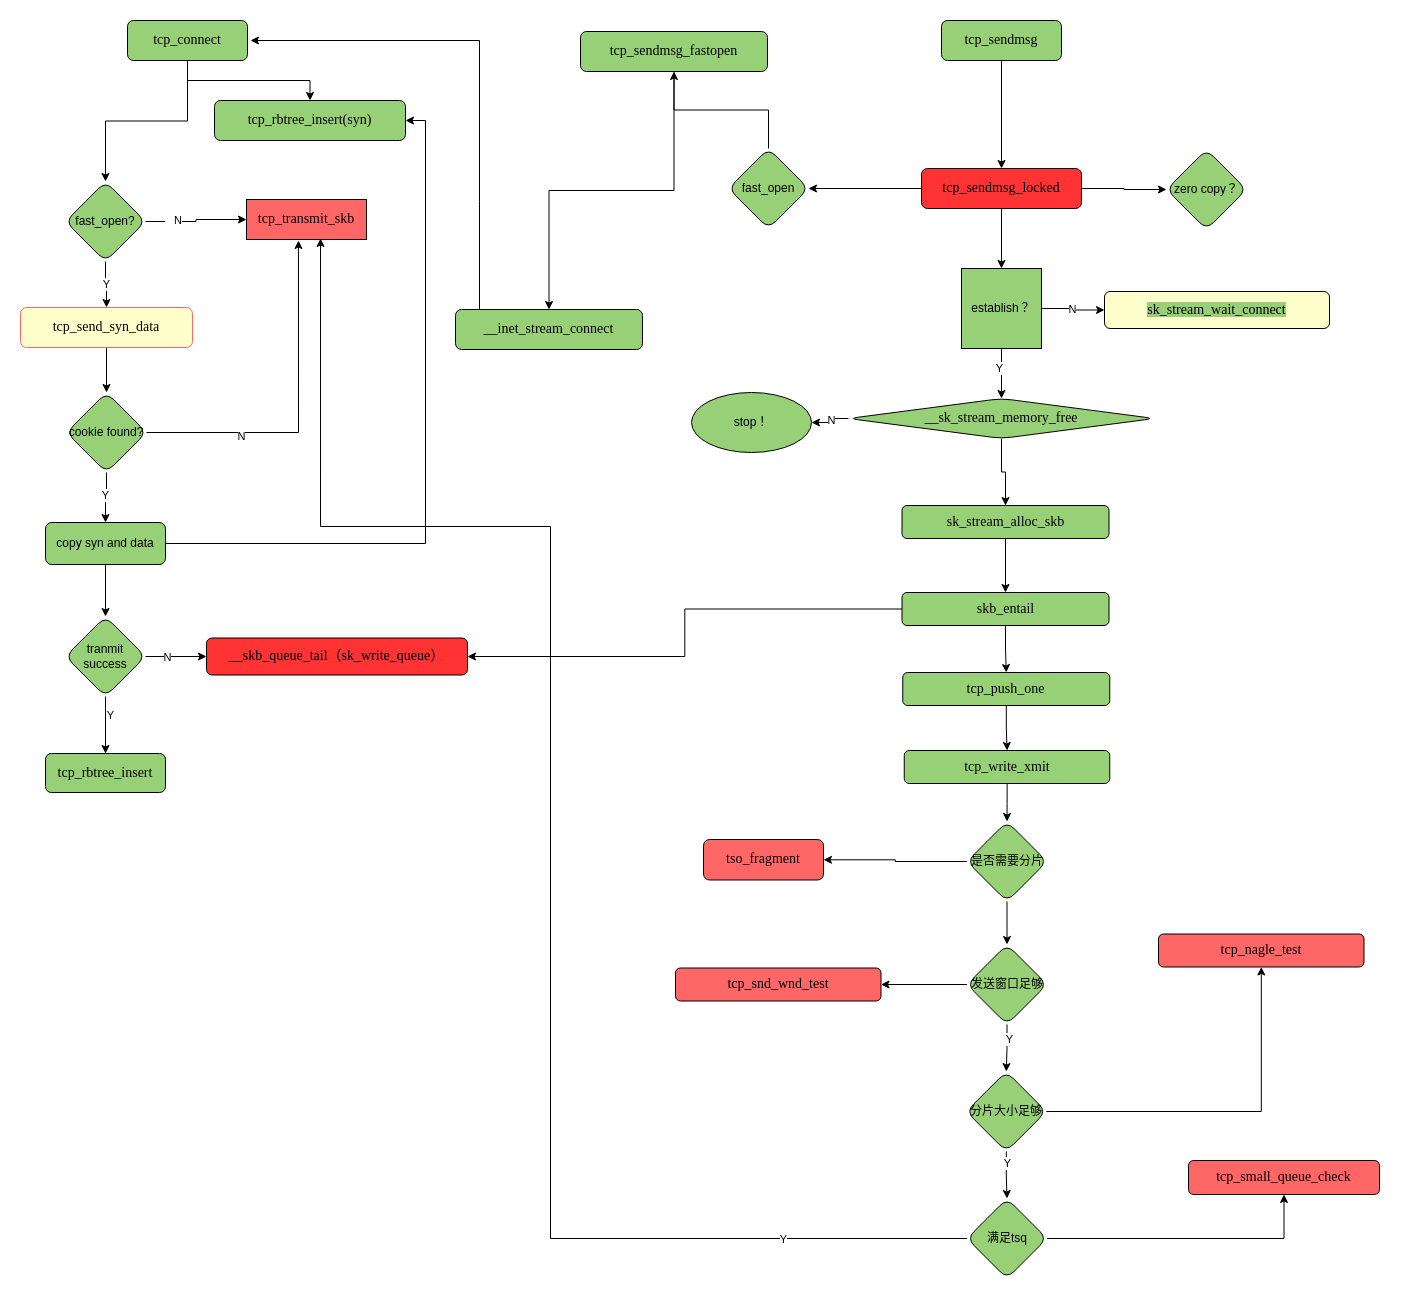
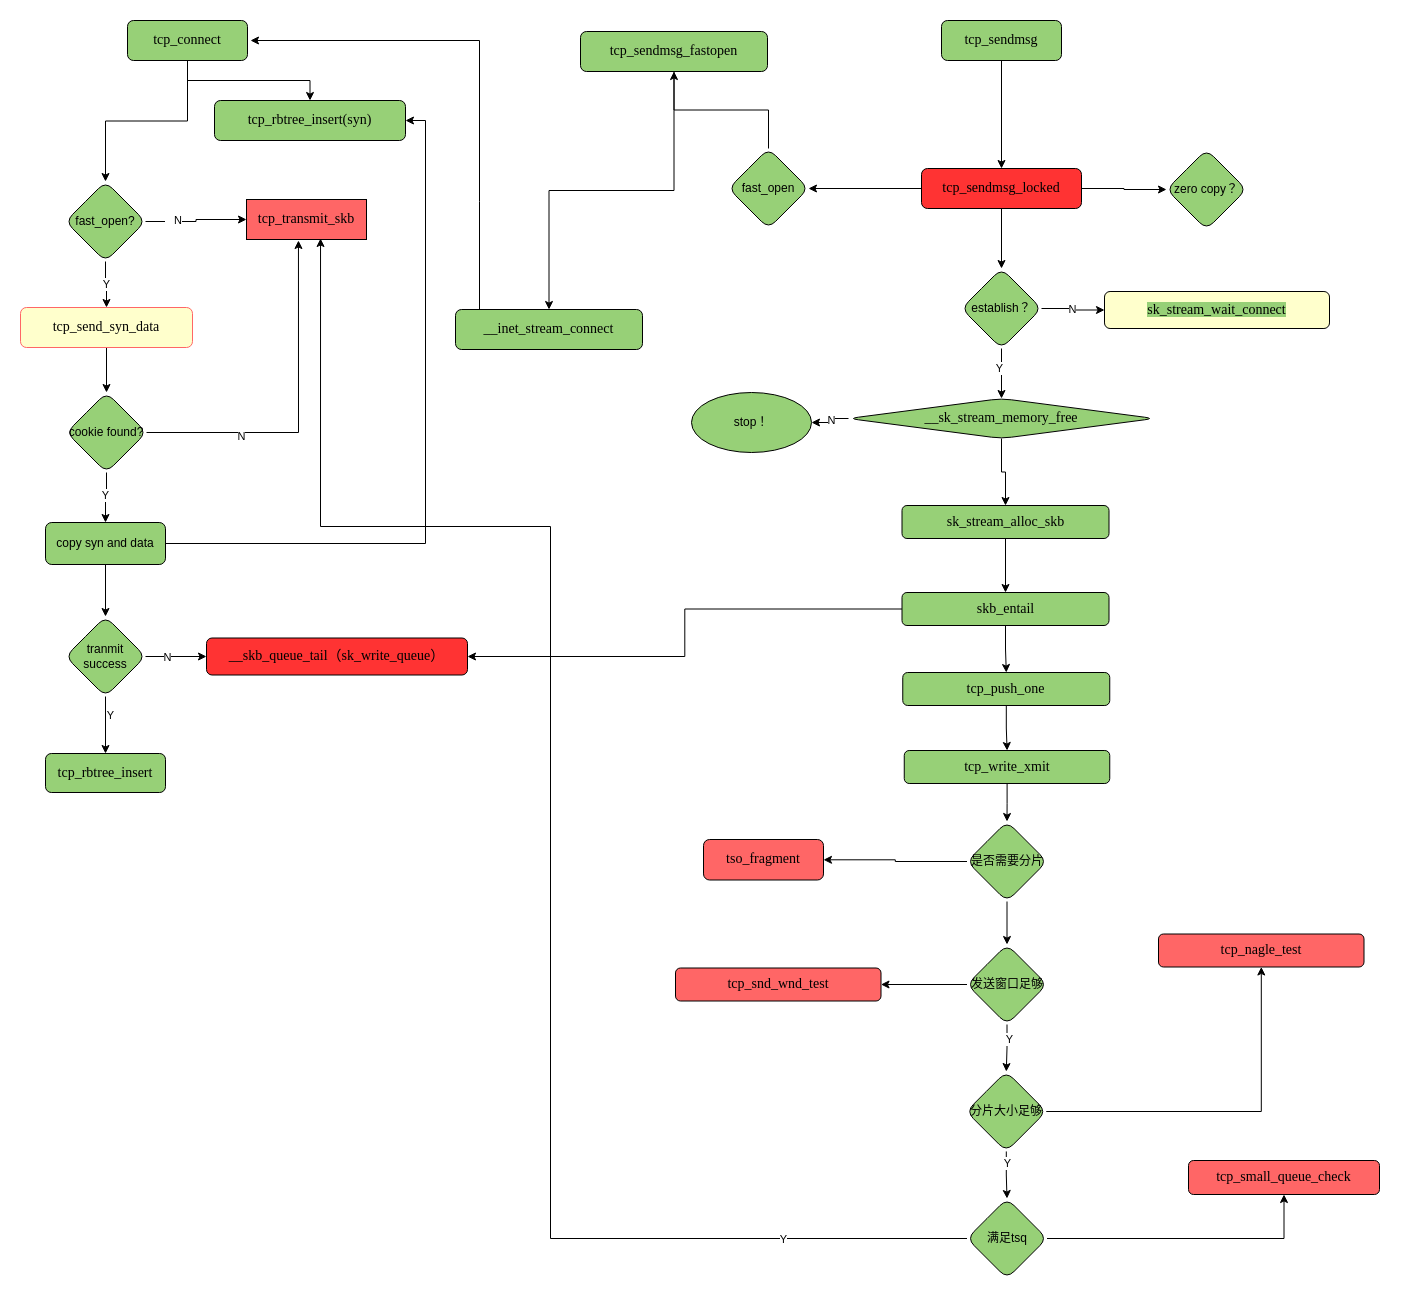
(1002, 309) -> (1002, 309)
